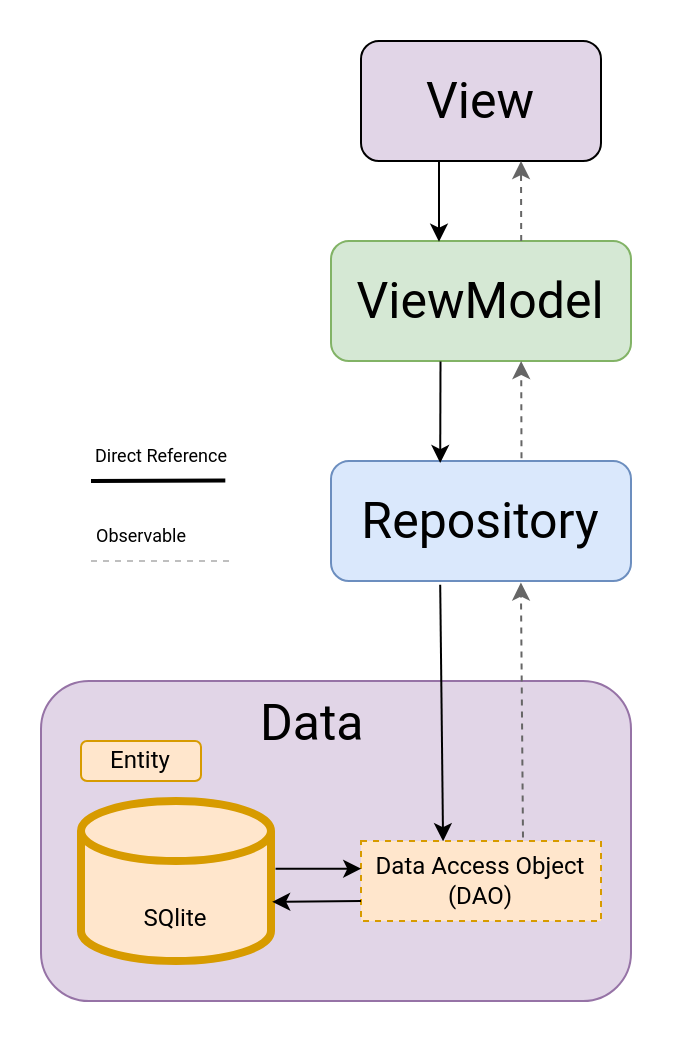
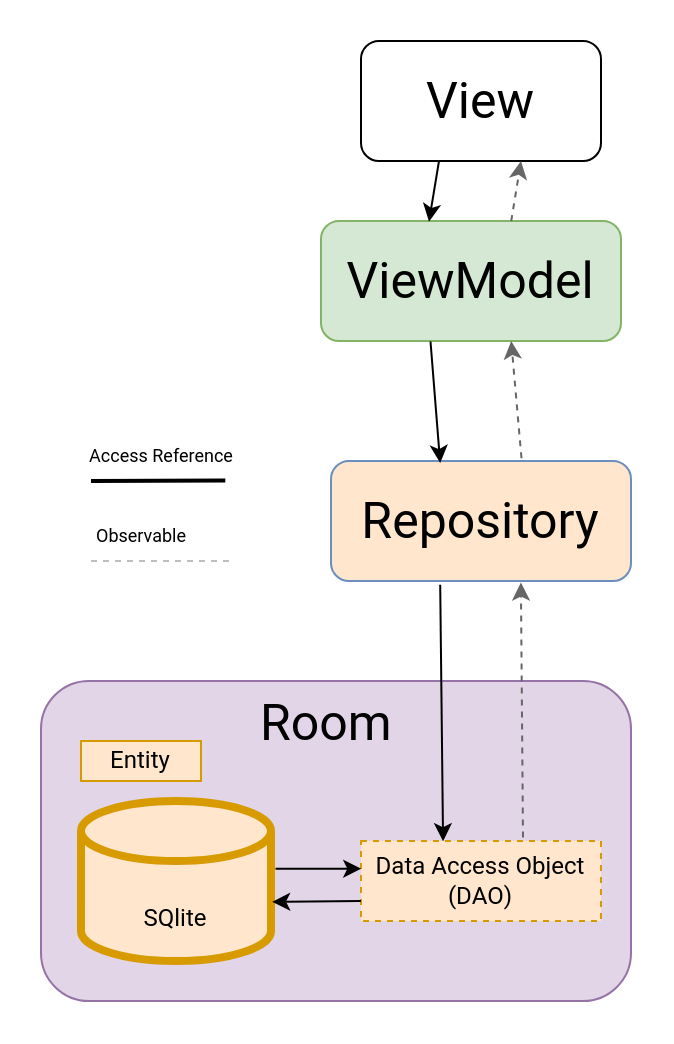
(481, 101) -> (481, 101)
(481, 301) -> (471, 281)
(162, 457) -> (162, 457)
(481, 521) -> (481, 521)
(288, 709) -> (288, 709)
(141, 761) -> (141, 761)
